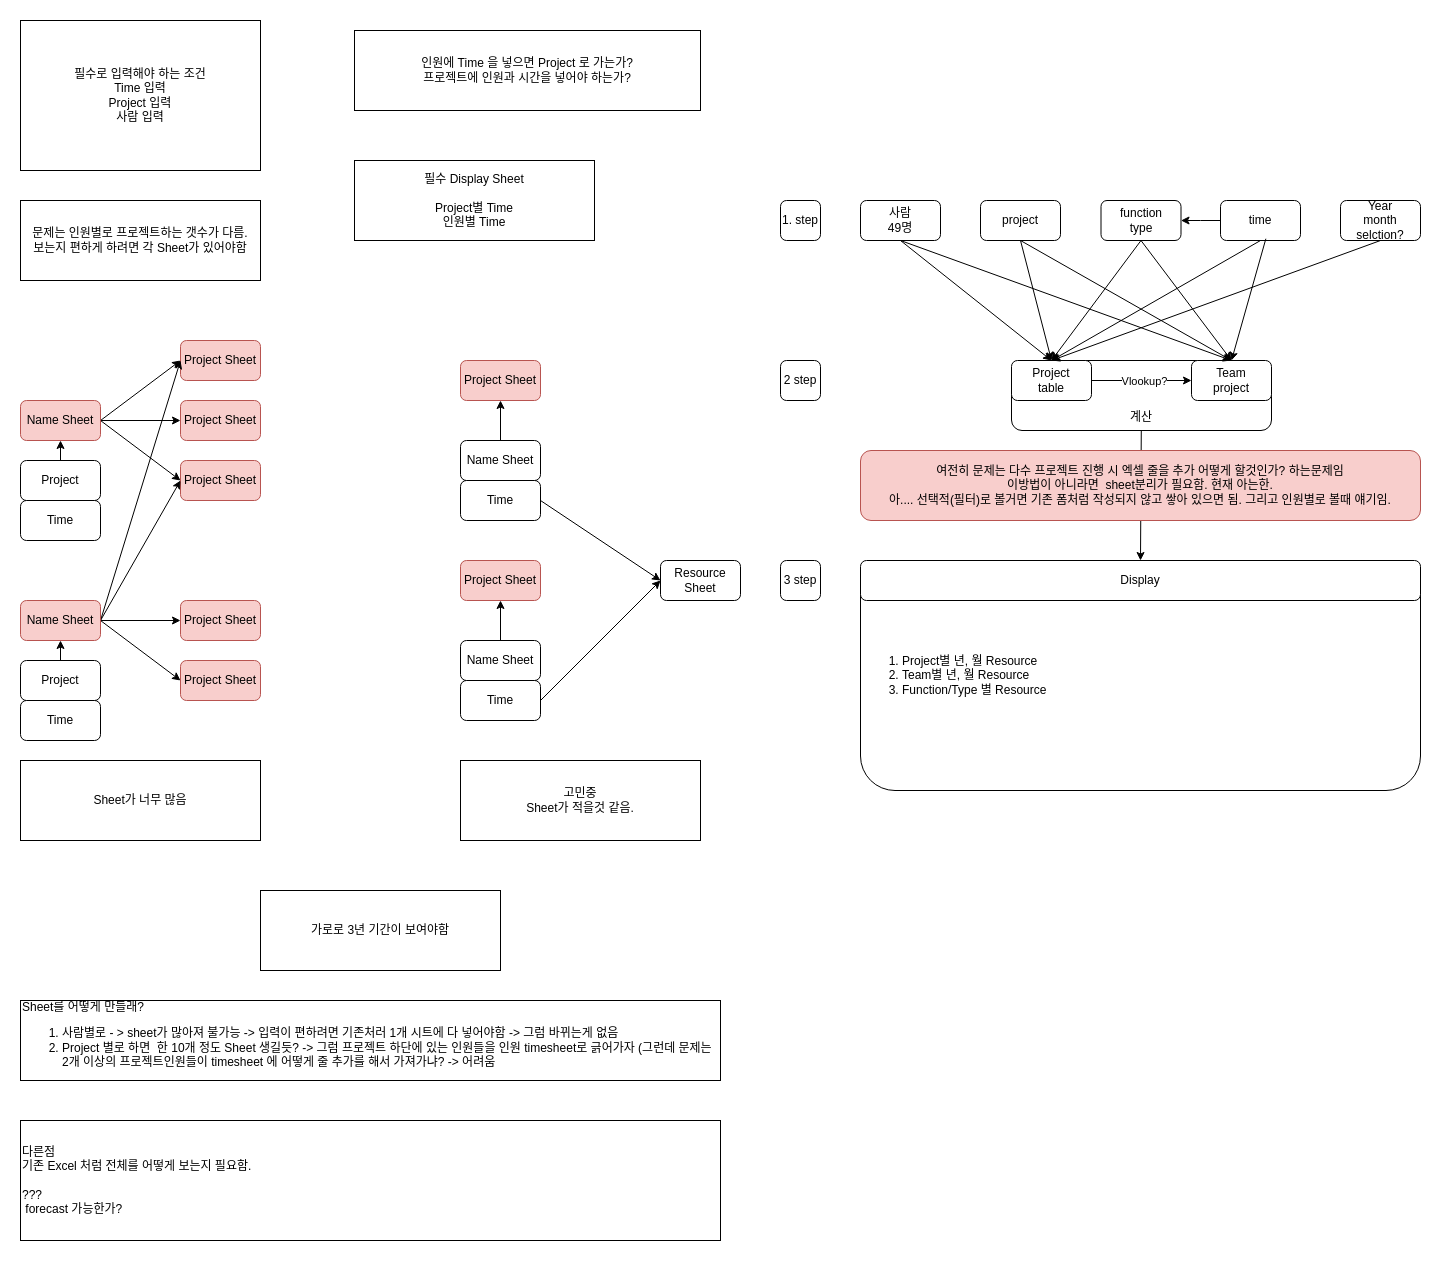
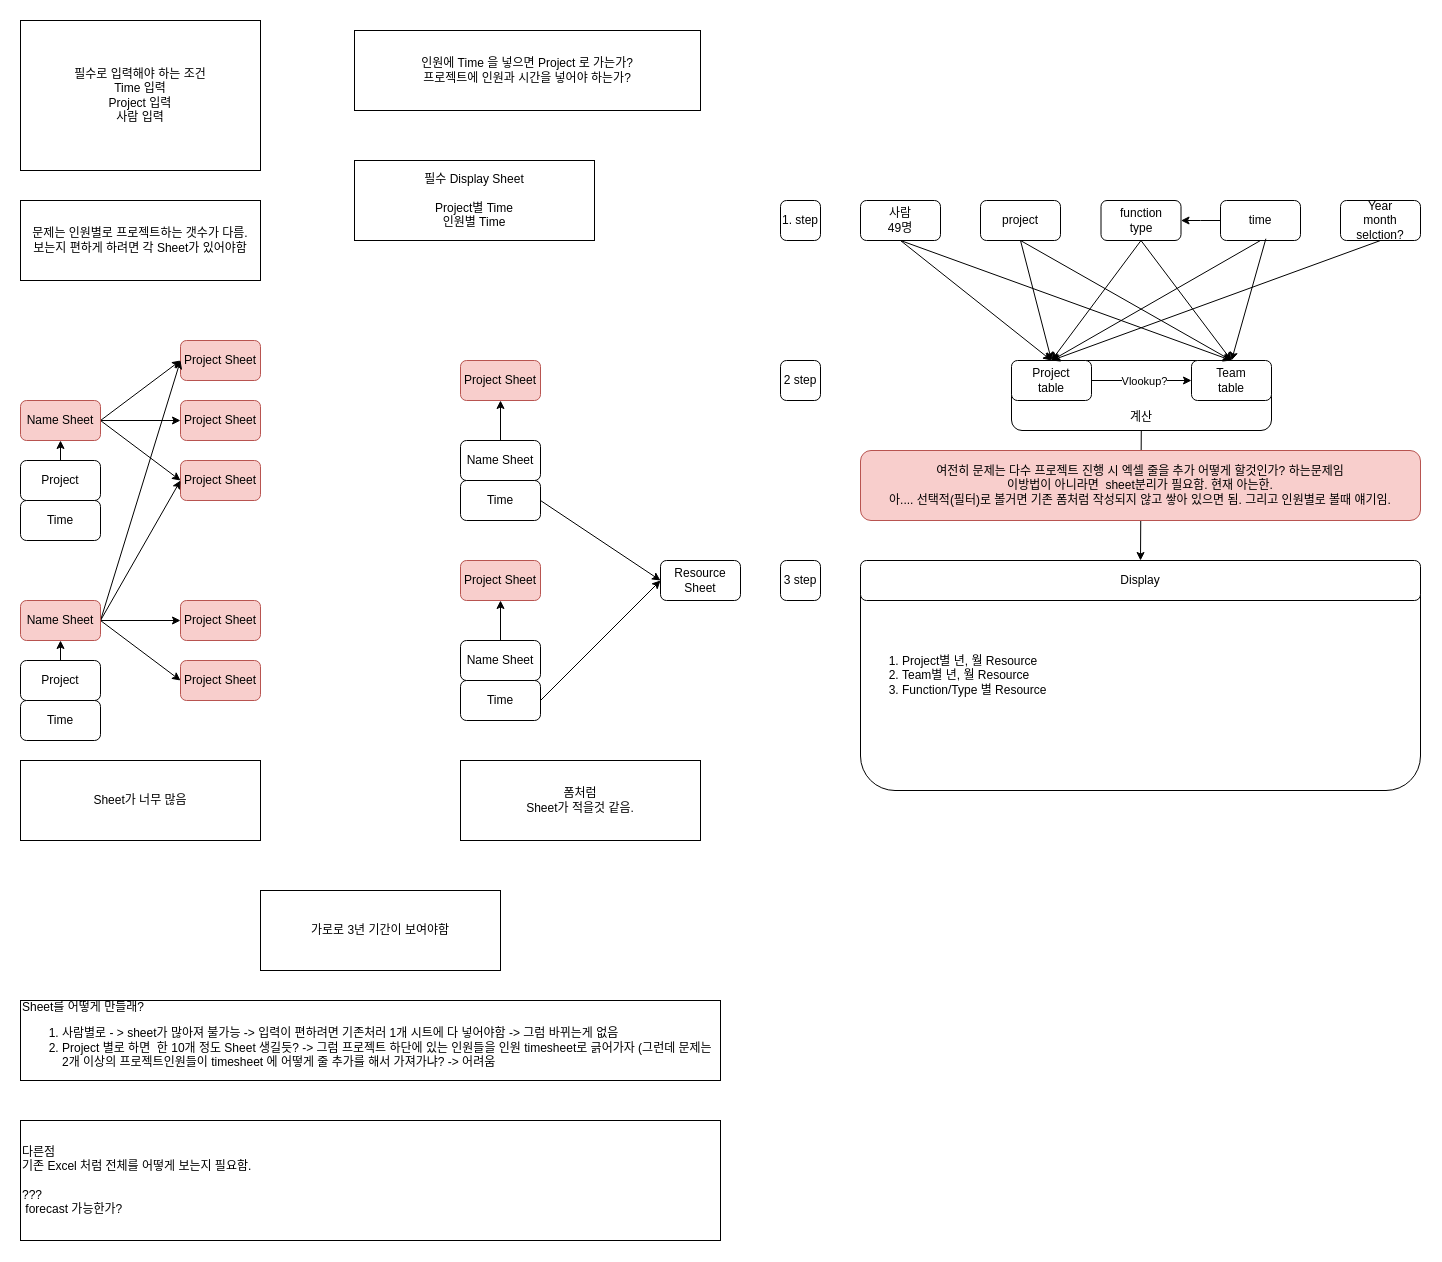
(1232, 381) -> (1232, 381)
(581, 801) -> (581, 801)
